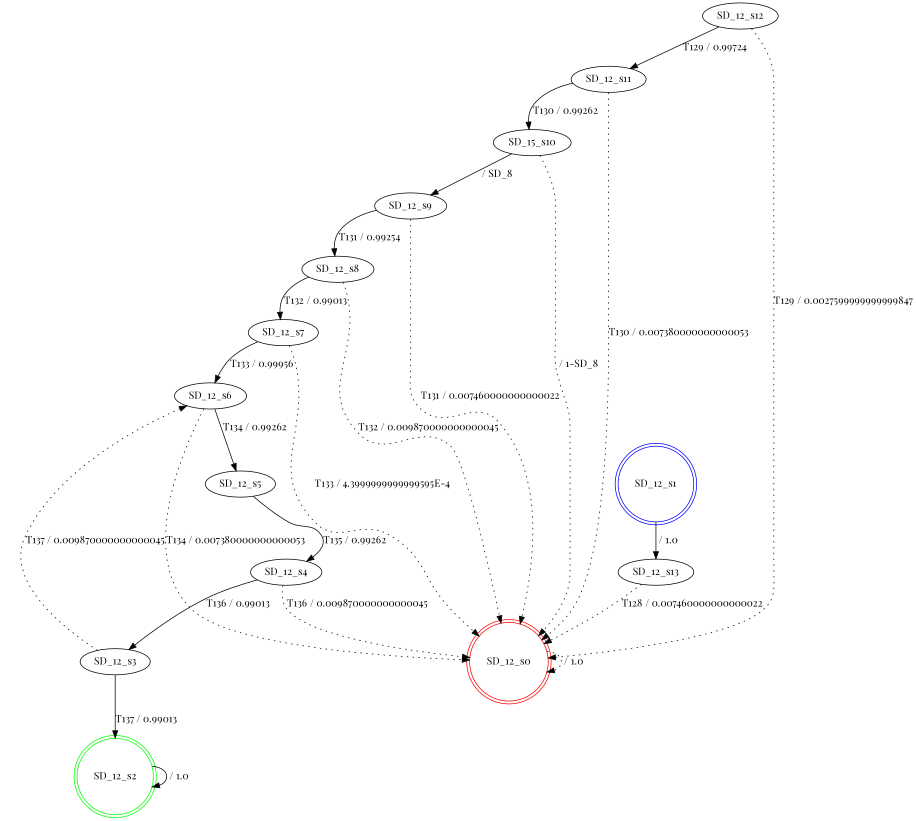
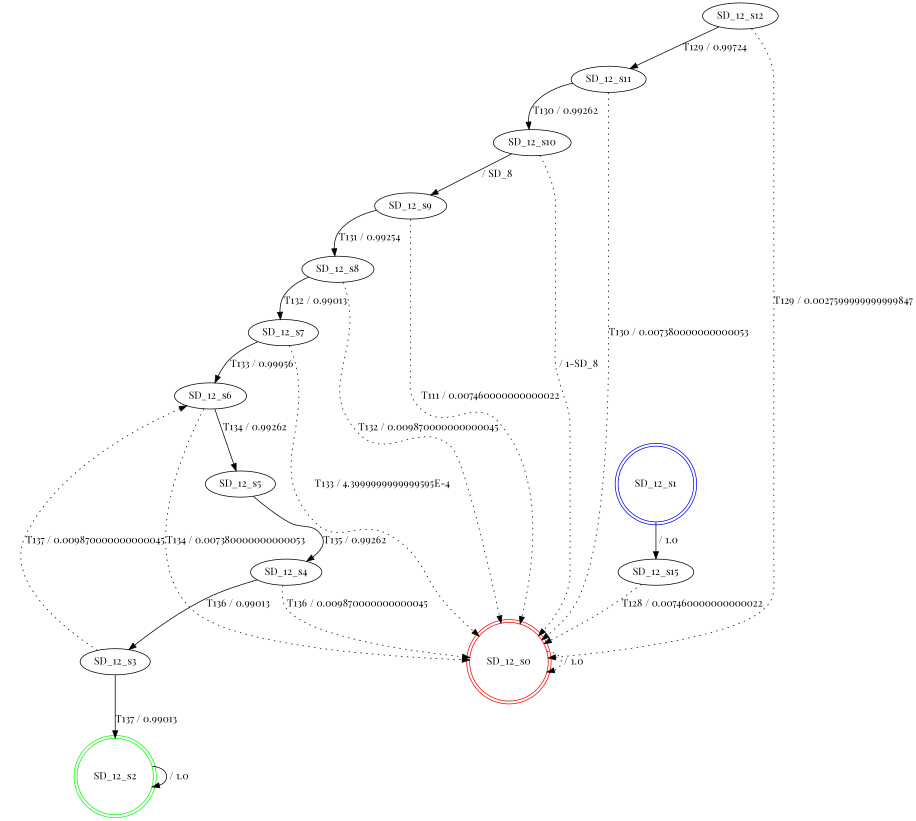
(532, 143) -> (532, 143)
(490, 396) -> (490, 396)
(656, 572) -> (656, 572)
